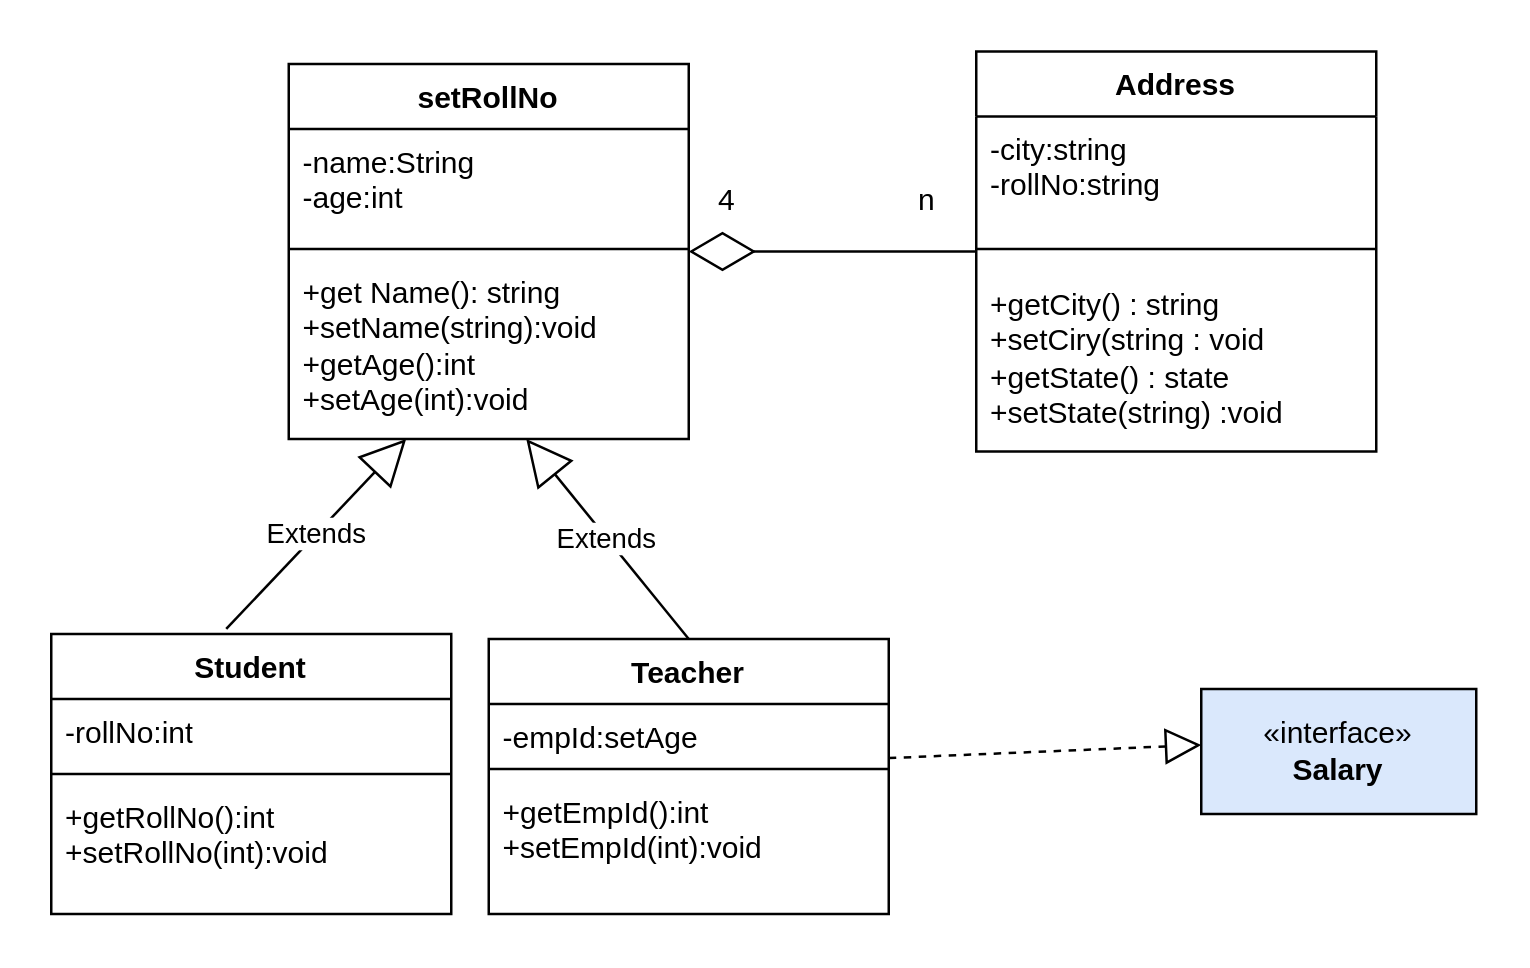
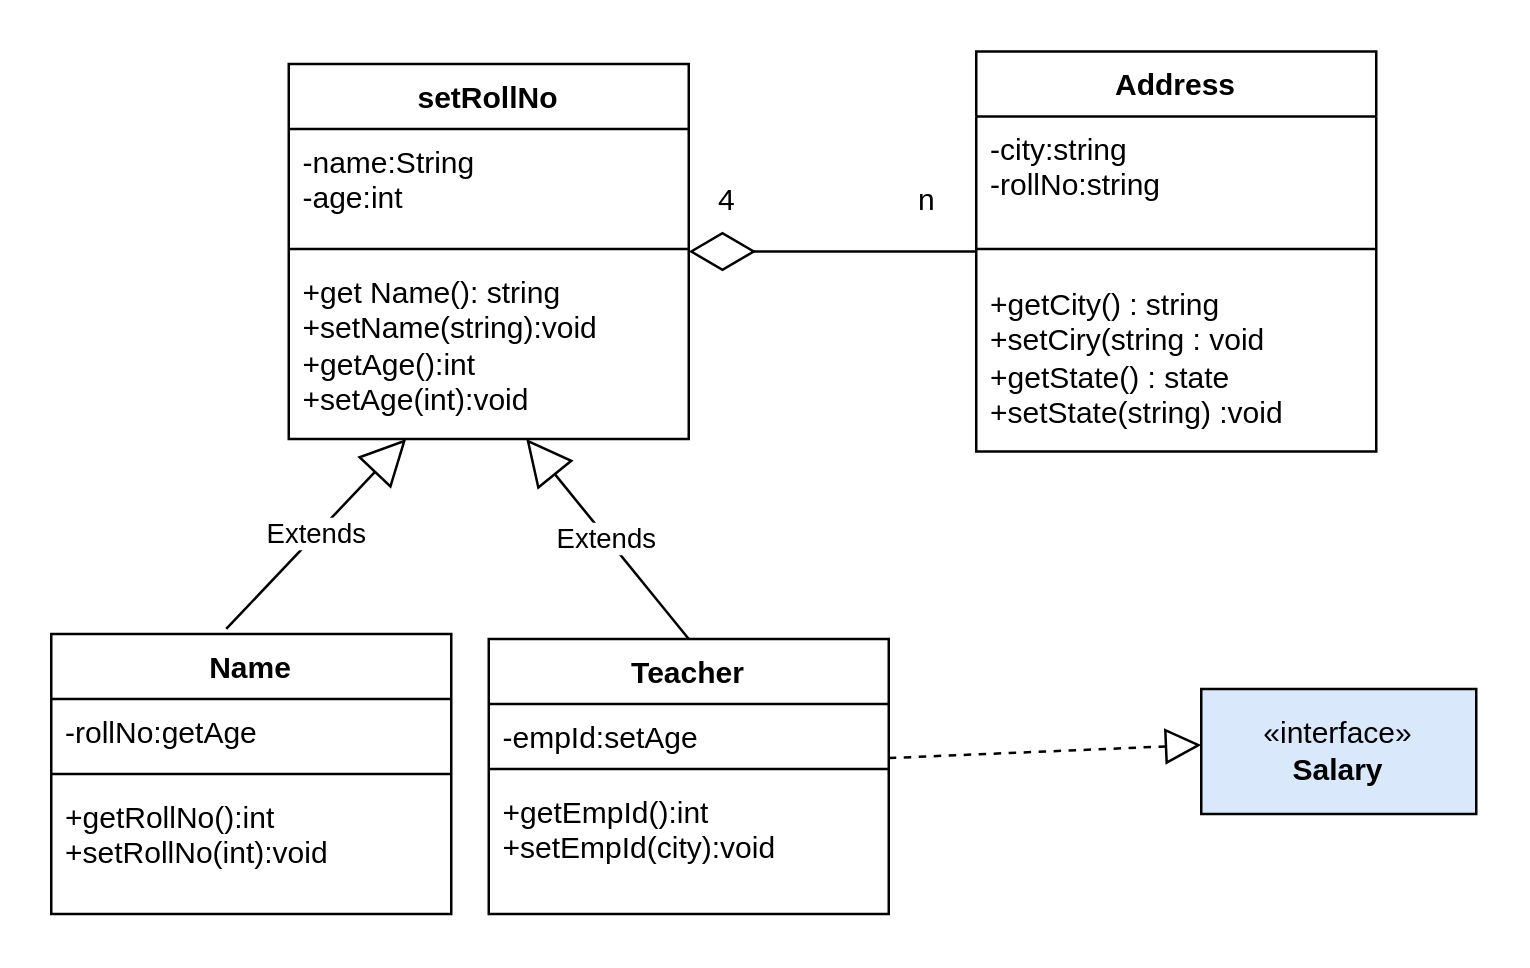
(251, 669) -> (251, 669)
(143, 734) -> (172, 734)
(652, 832) -> (660, 832)
